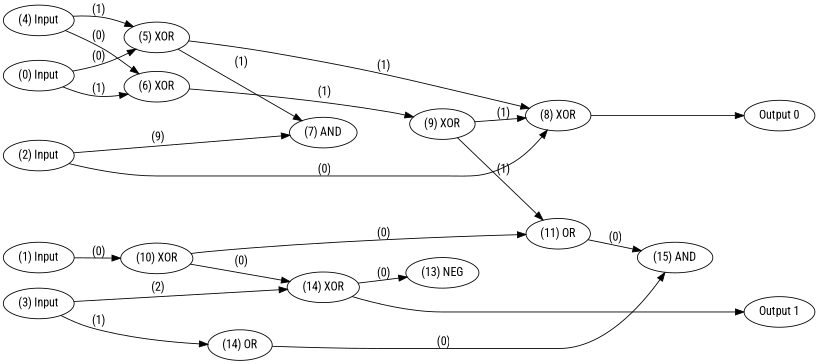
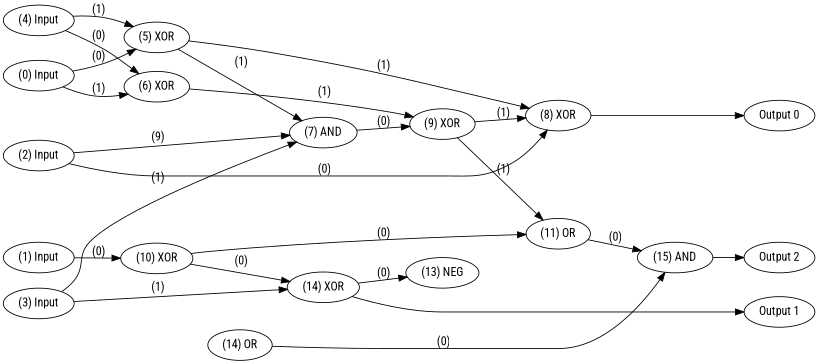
none -> (379, 129)
none -> (779, 258)
(157, 288) -> (157, 288)
(129, 336) -> (159, 199)
